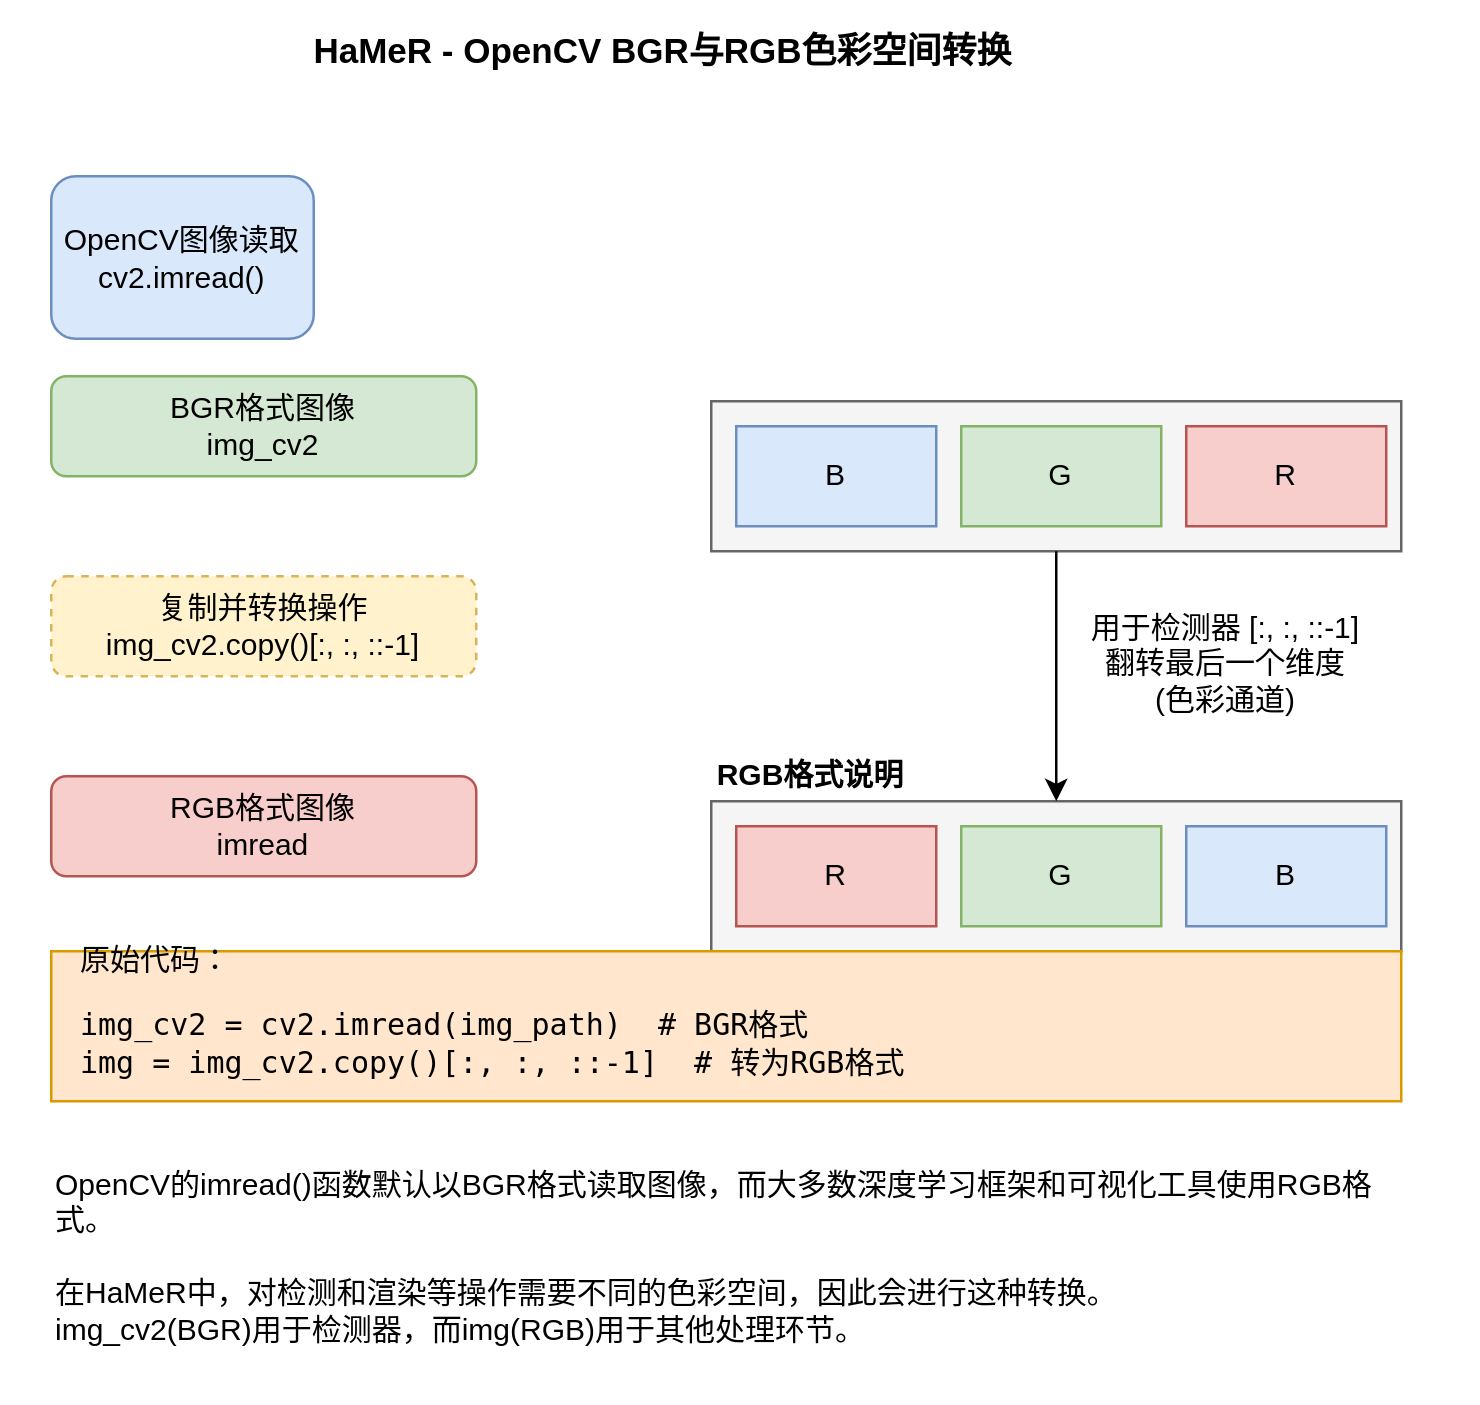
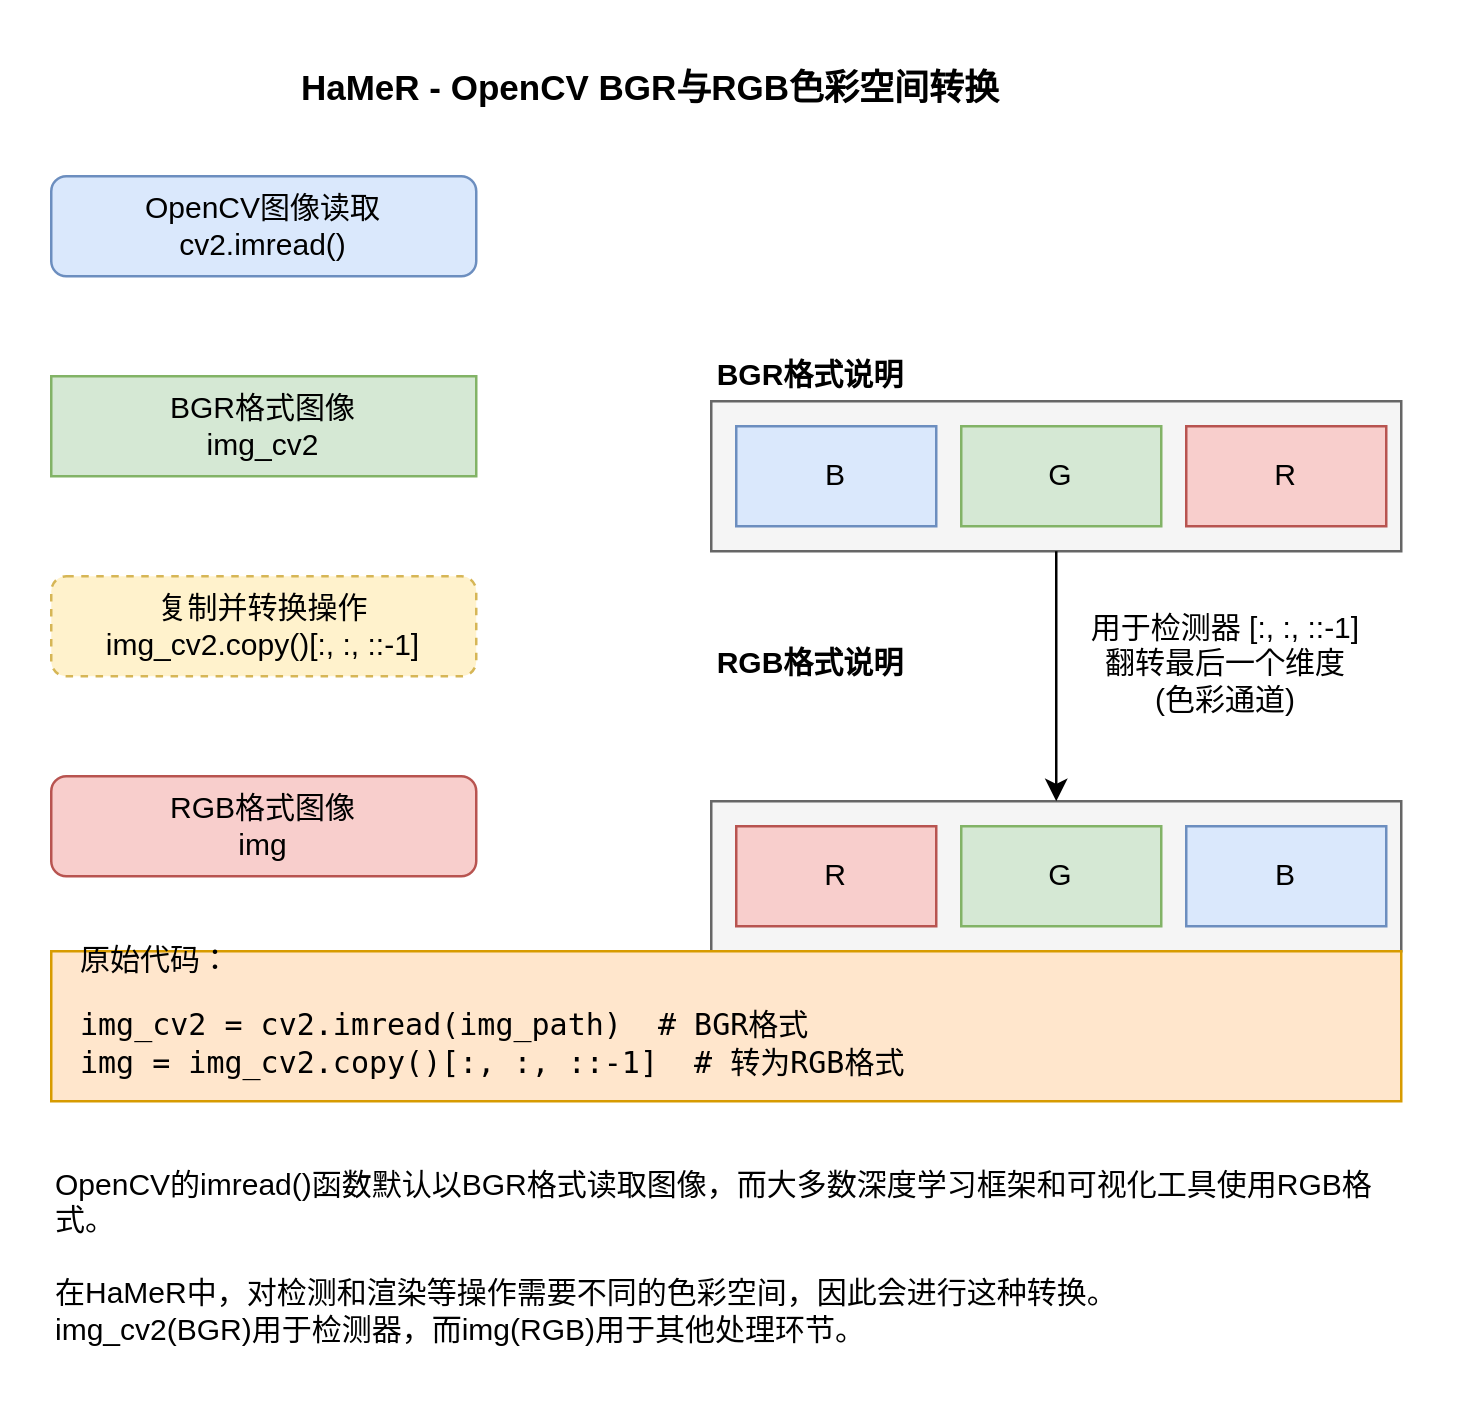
(664, 51) -> (651, 89)
(183, 258) -> (264, 226)
none -> (811, 376)
(264, 426) -> (264, 426)
(811, 776) -> (811, 664)
(264, 826) -> (264, 826)
